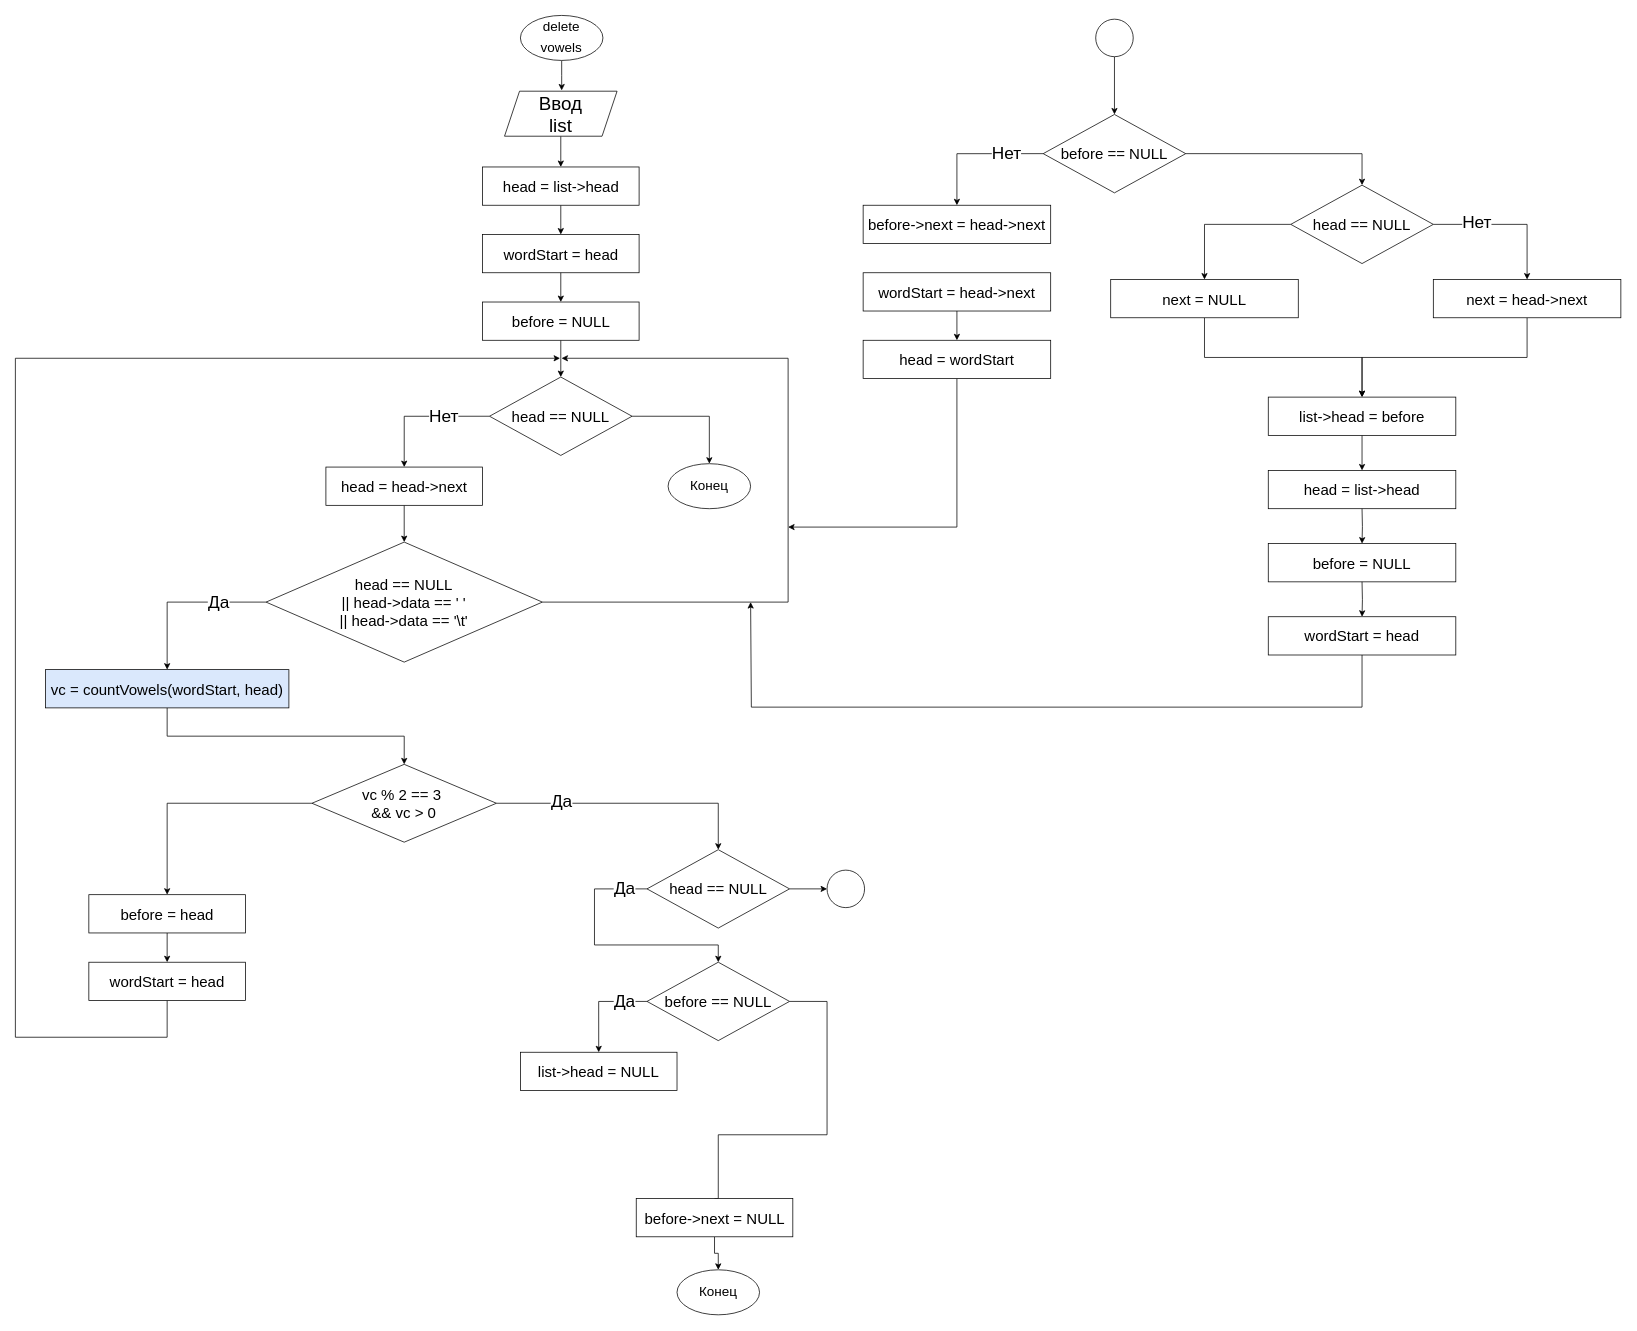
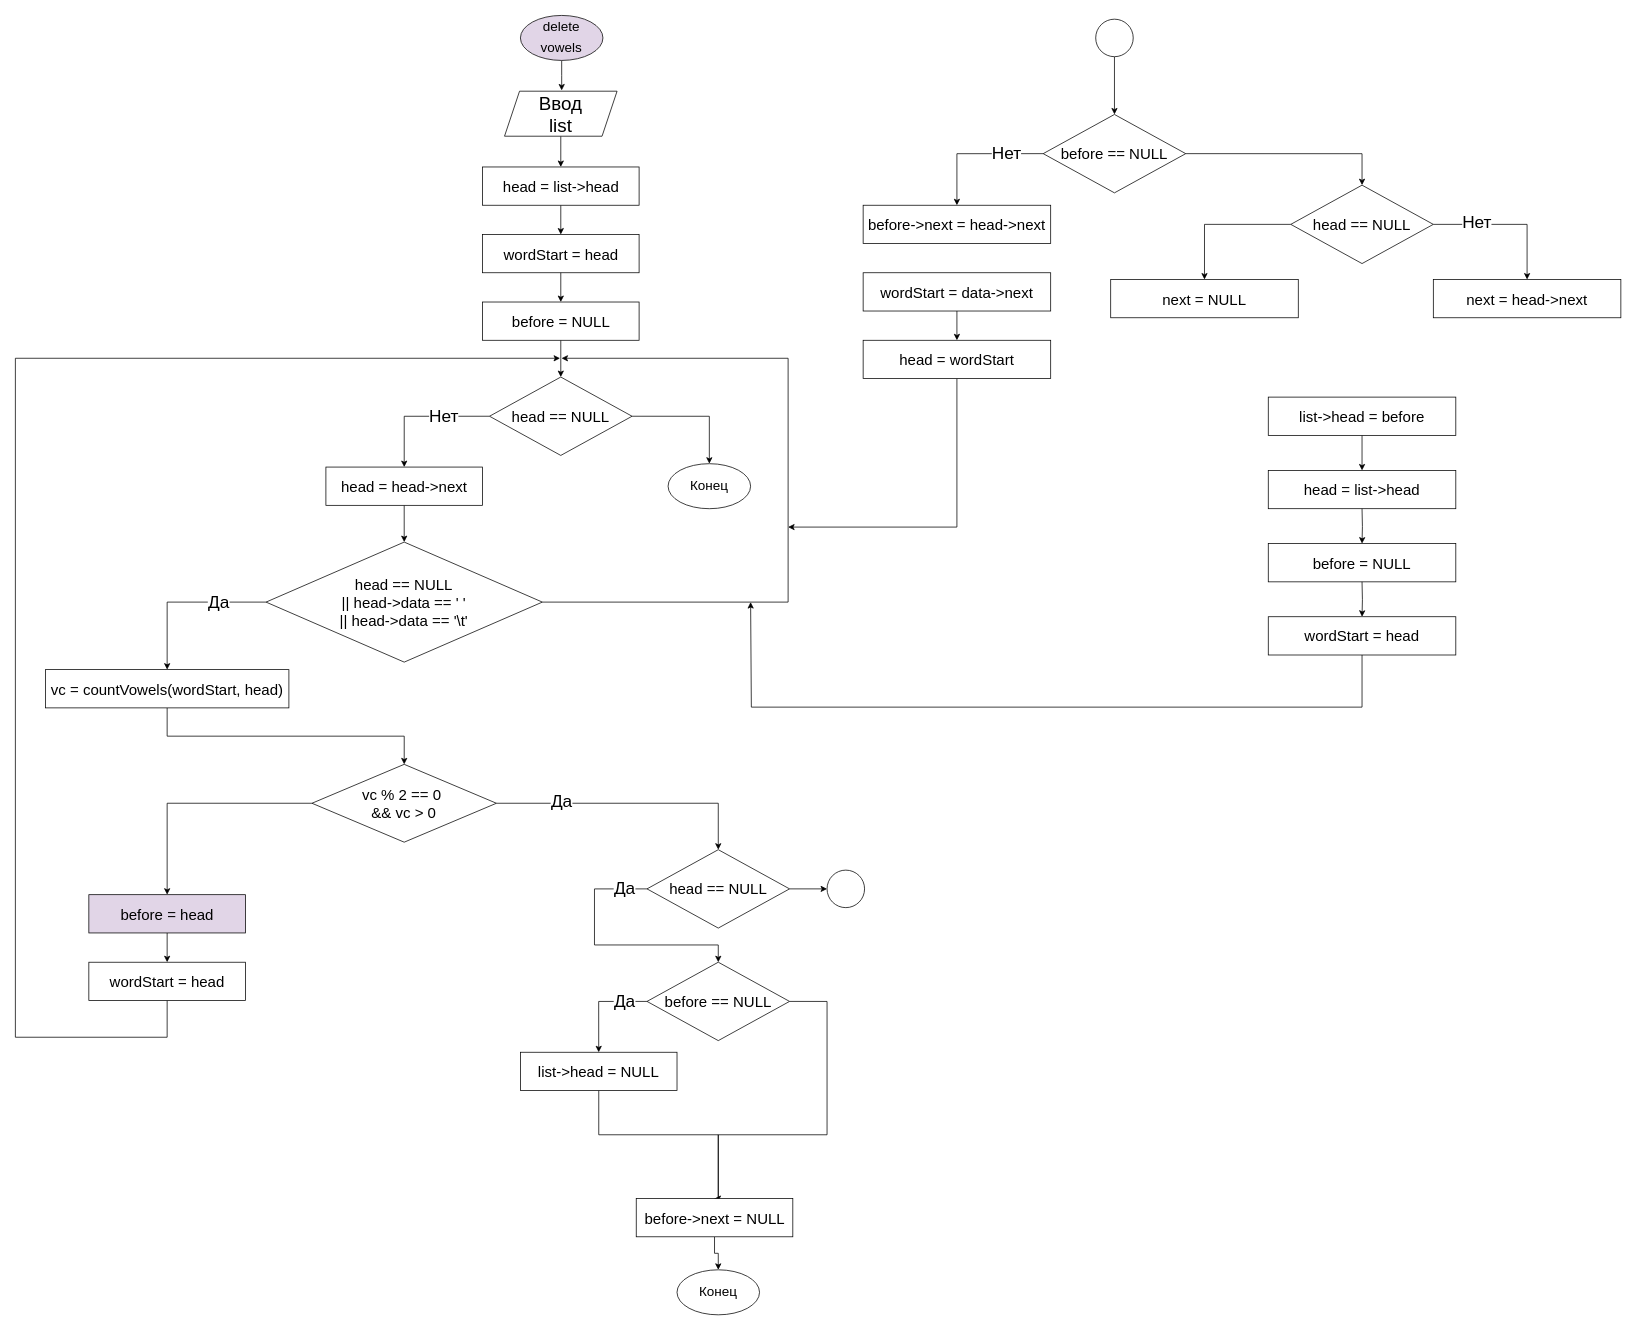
(562, 38) -> (562, 38)
(957, 292) -> (957, 292)
(1261, 357) -> none
(1465, 357) -> none
(167, 689) -> (167, 689)
(404, 803) -> (404, 803)
(167, 914) -> (167, 914)
none -> (635, 1134)
